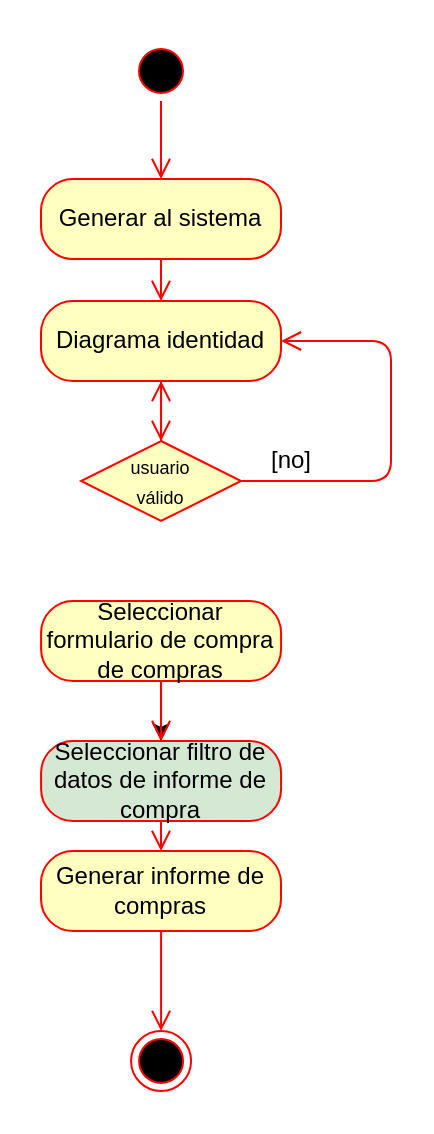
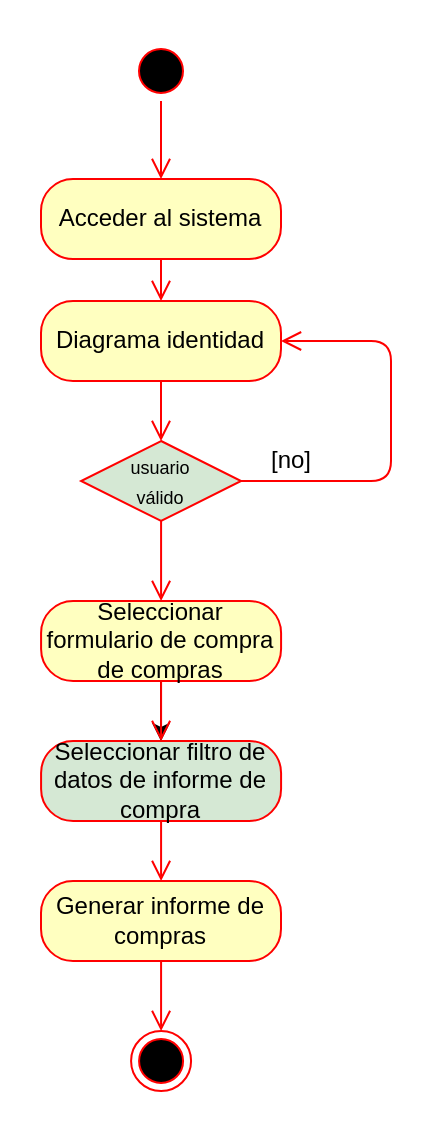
(161, 219) -> (161, 219)
(161, 439) -> (161, 558)
(161, 481) -> (161, 481)
(161, 891) -> (161, 921)
